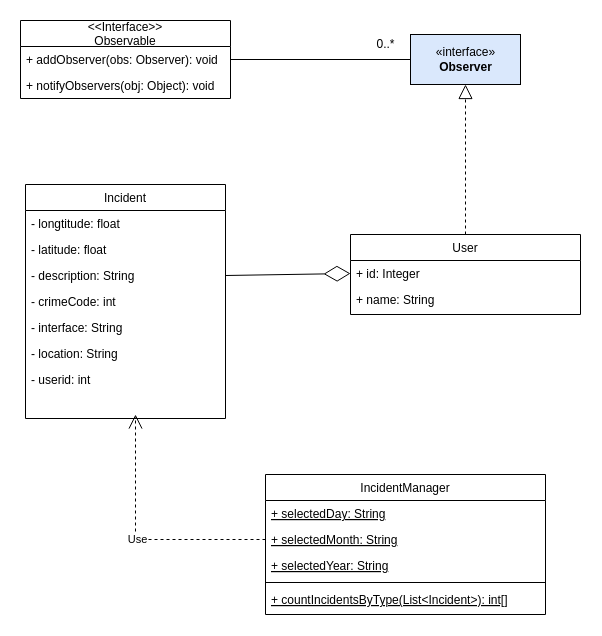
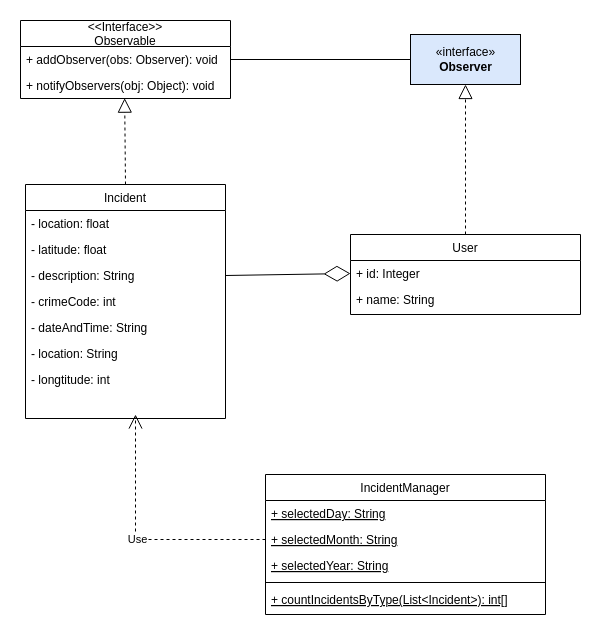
(386, 45) -> none
none -> (125, 148)
(85, 224) -> (79, 224)
(87, 328) -> (94, 328)
(67, 380) -> (79, 380)
